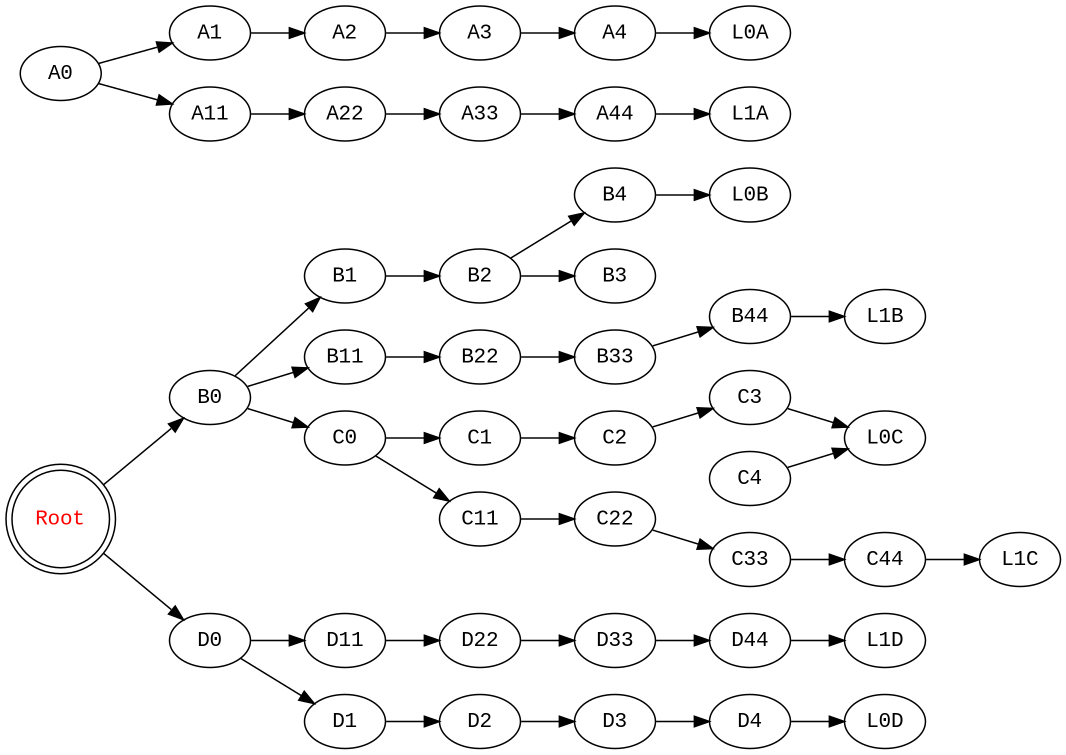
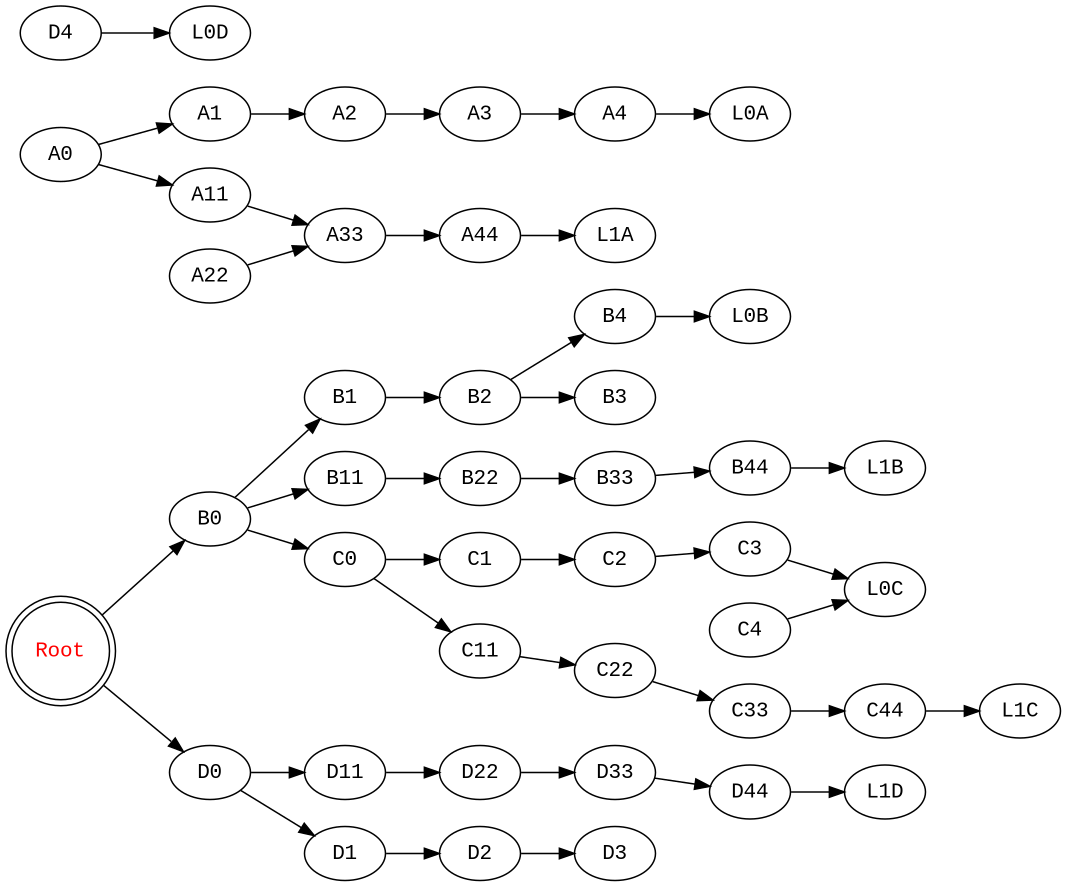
(270, 114) -> (270, 213)
(675, 722) -> none
